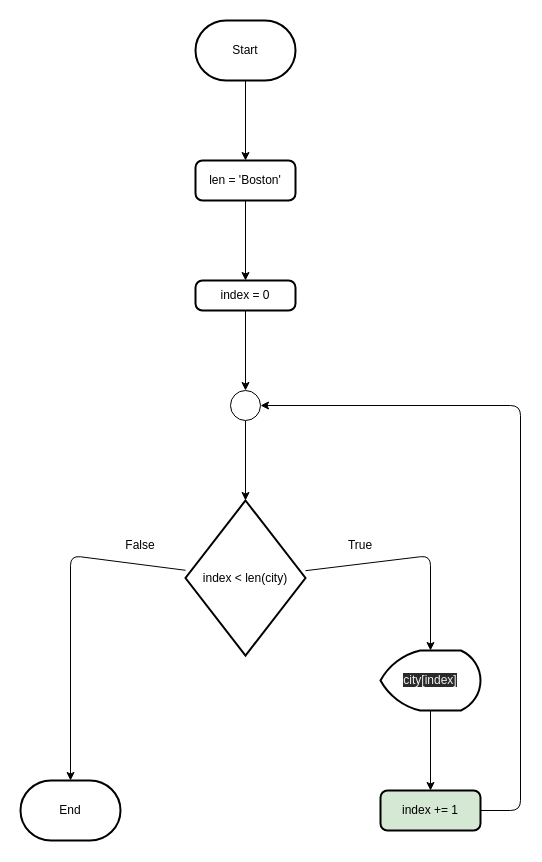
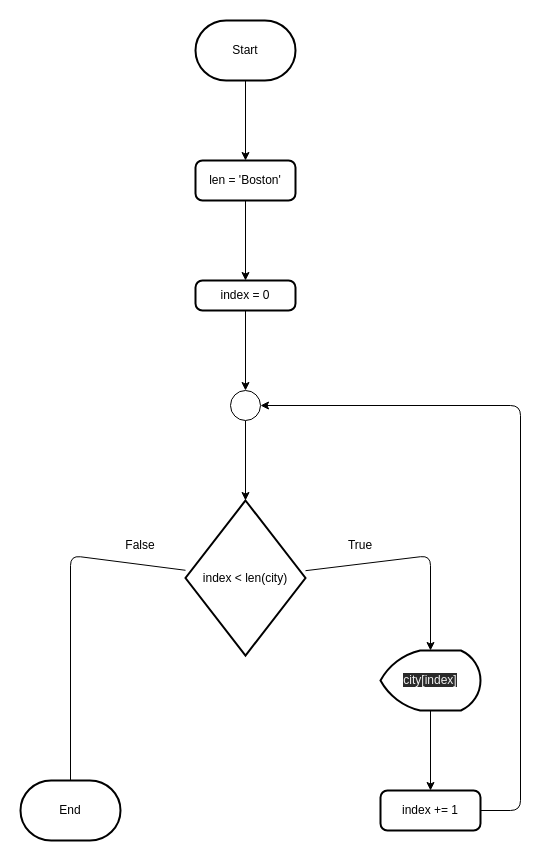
(71, 772) -> (71, 775)
(431, 811) -> (431, 811)
